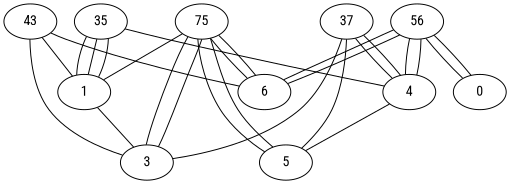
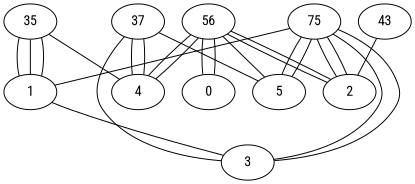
(57, 57) -> none
(264, 92) -> (350, 92)
(53, 115) -> none
(348, 127) -> (244, 57)
